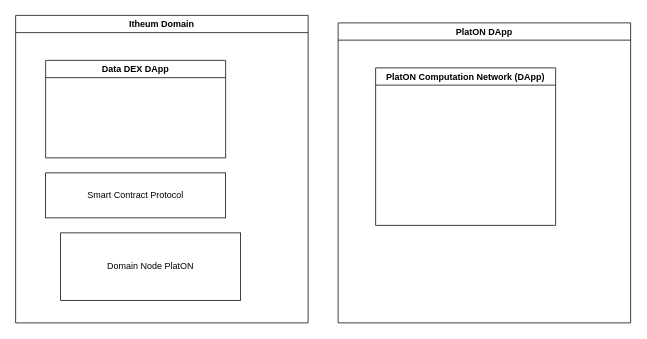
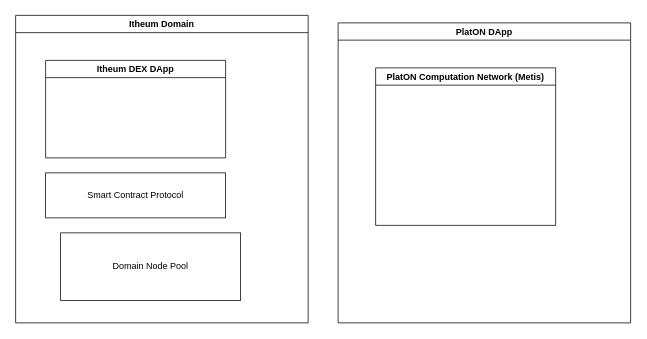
(135, 69) -> (135, 69)
(465, 77) -> (465, 77)
(150, 267) -> (150, 267)
